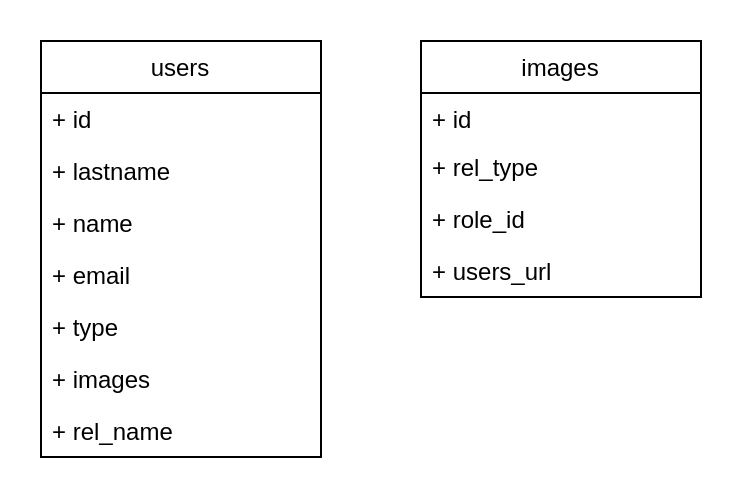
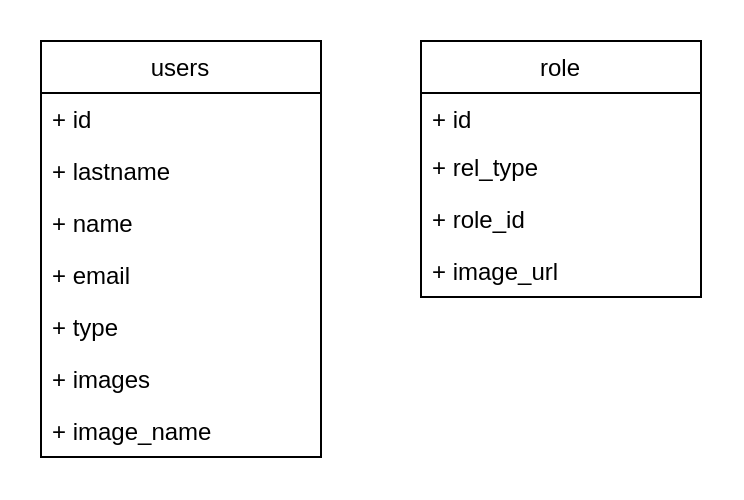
(560, 68) -> (560, 68)
(500, 272) -> (497, 272)
(113, 432) -> (126, 432)
